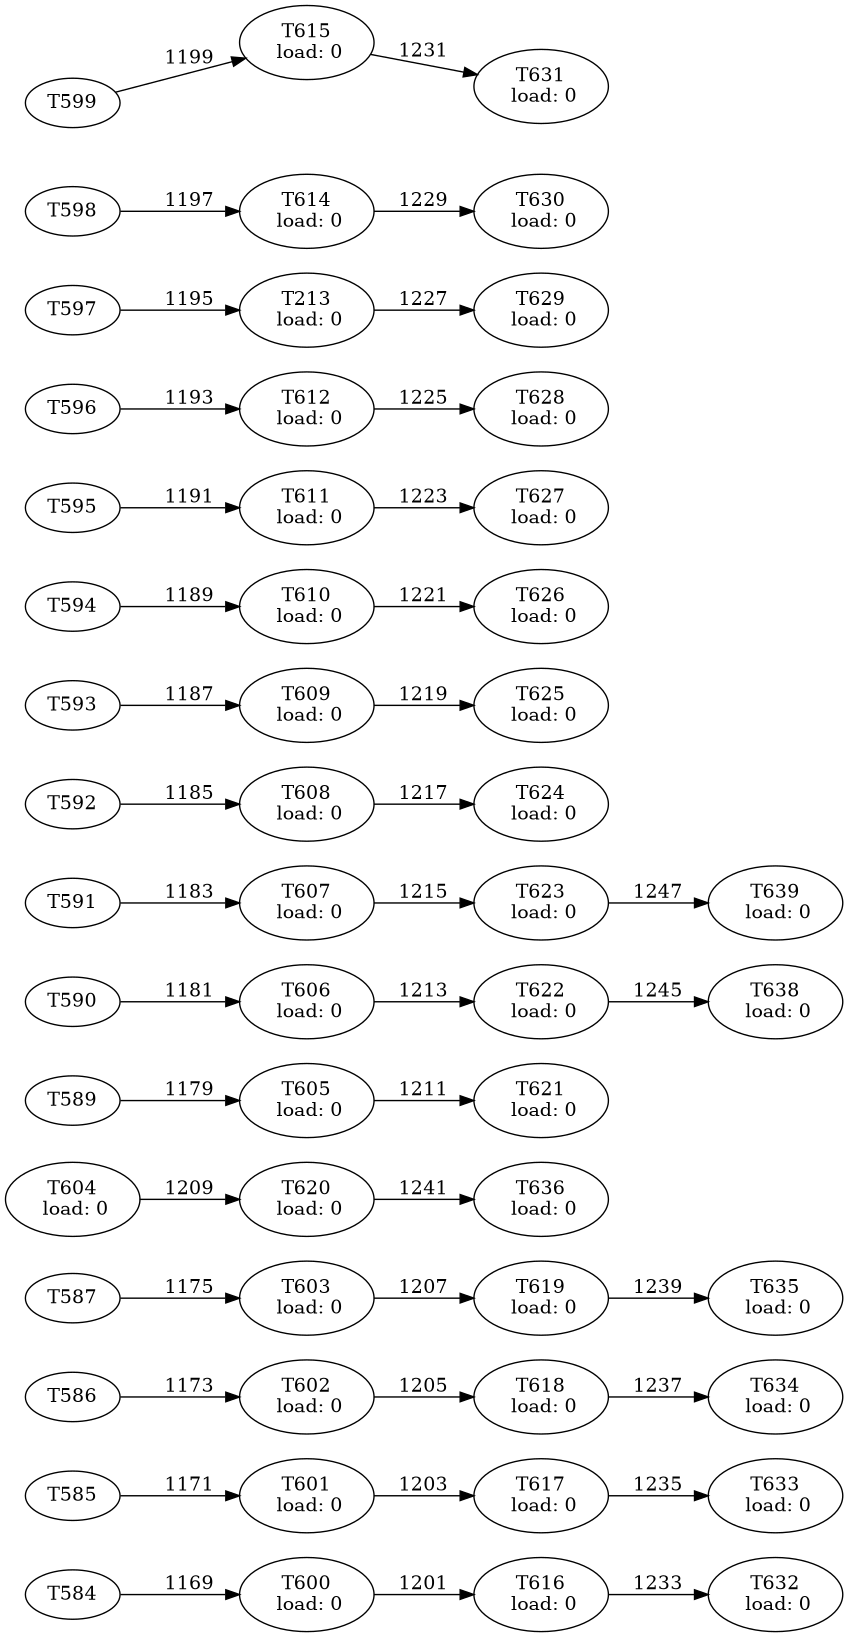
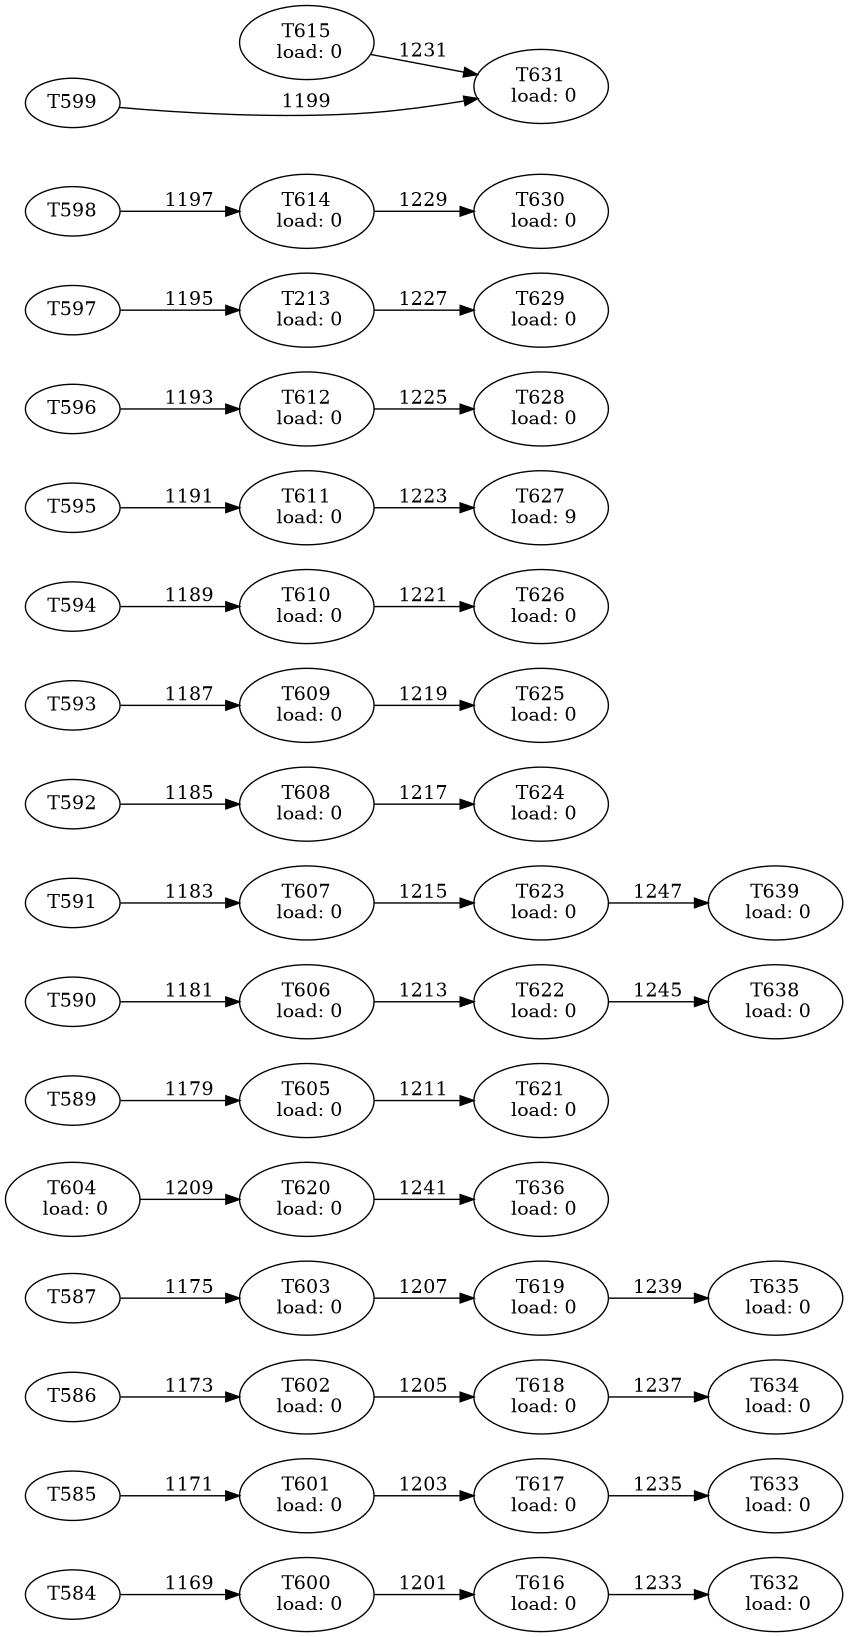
(174, 77) -> (292, 115)
(541, 508) -> (541, 508)
